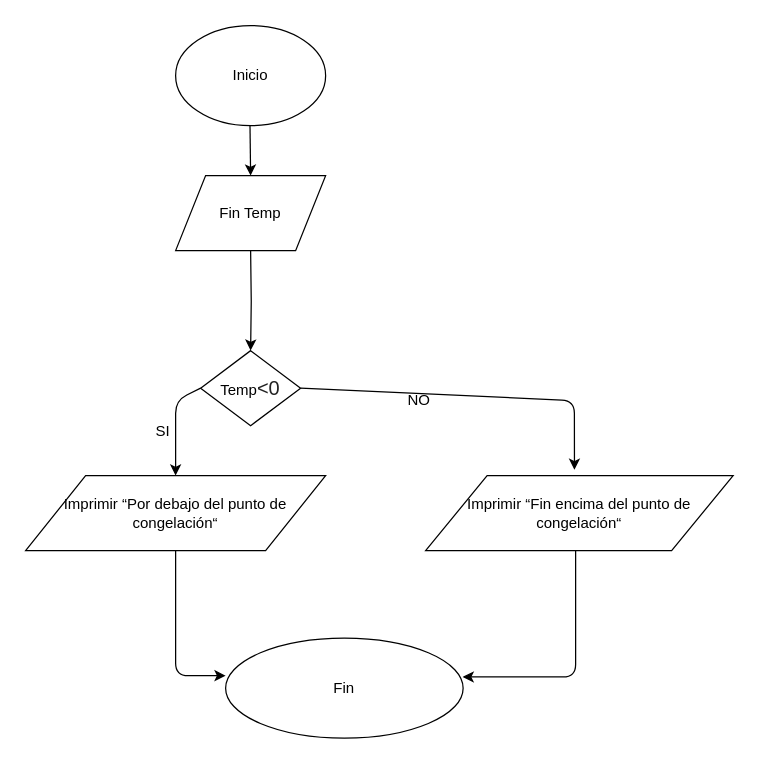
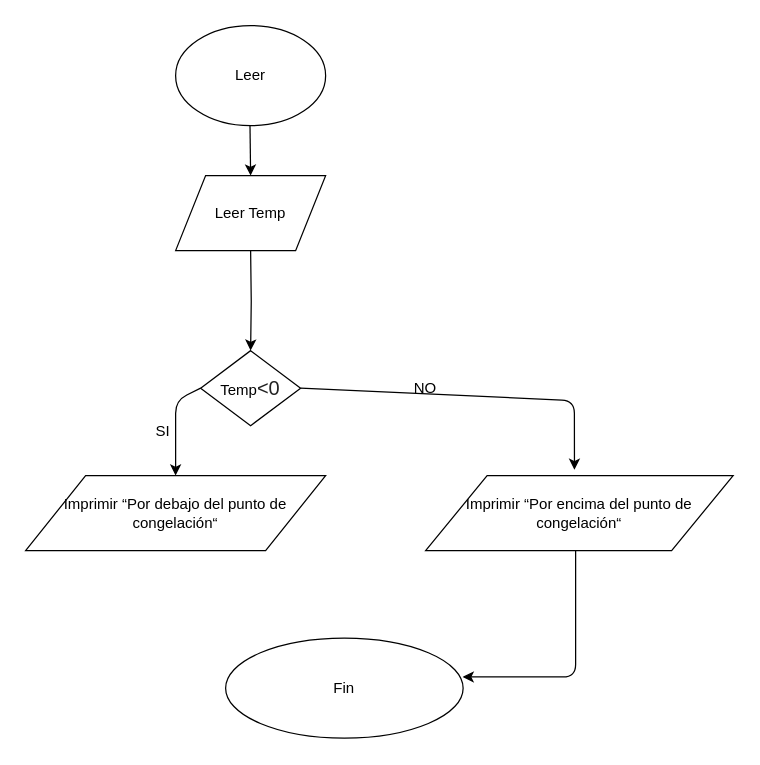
(251, 76) -> (251, 76)
(251, 213) -> (251, 213)
(419, 401) -> (426, 388)
(579, 513) -> (579, 513)
(176, 628) -> none
